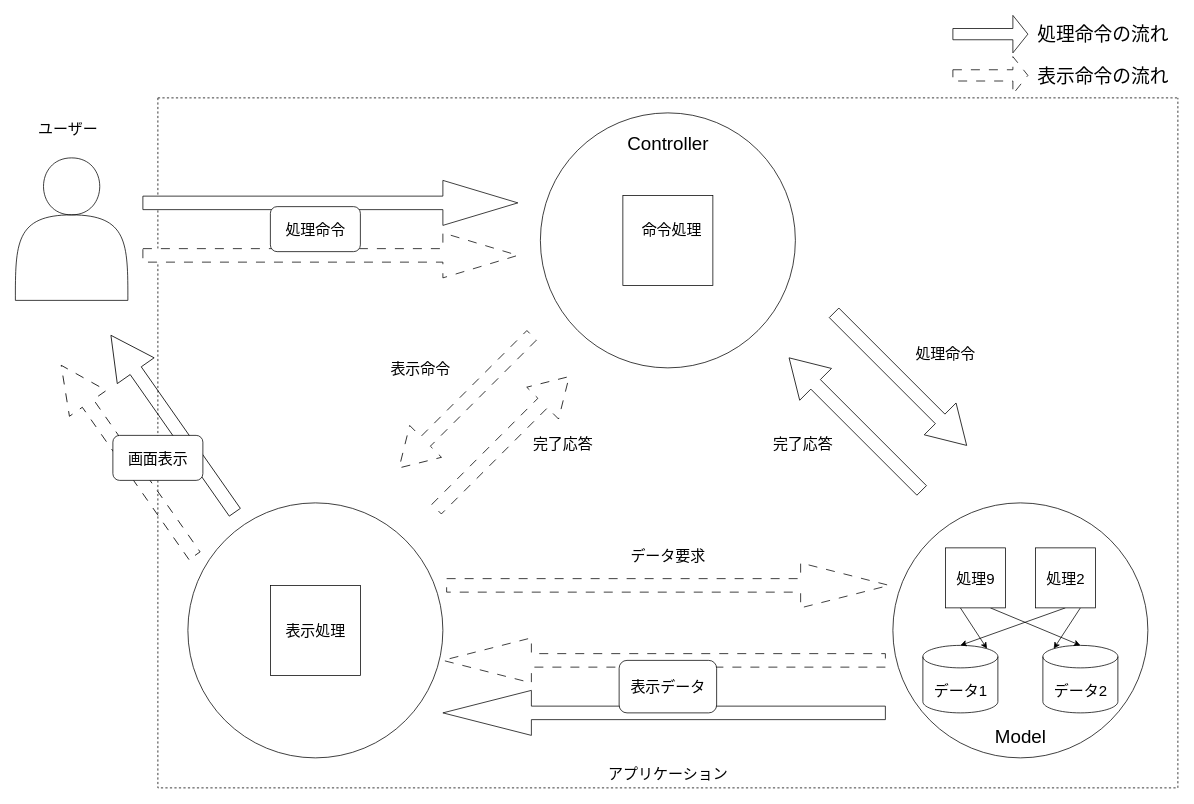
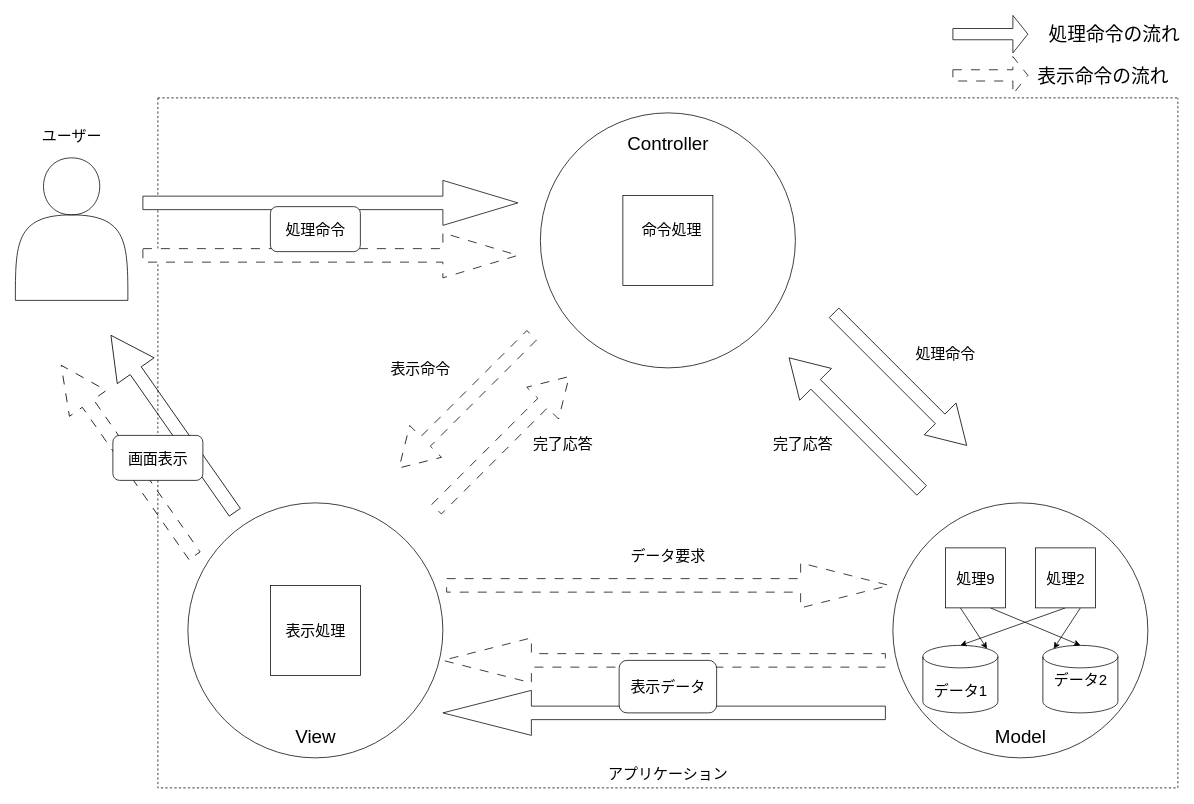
(1103, 34) -> (1114, 34)
(68, 128) -> (72, 135)
(1080, 690) -> (1080, 679)
none -> (315, 735)
